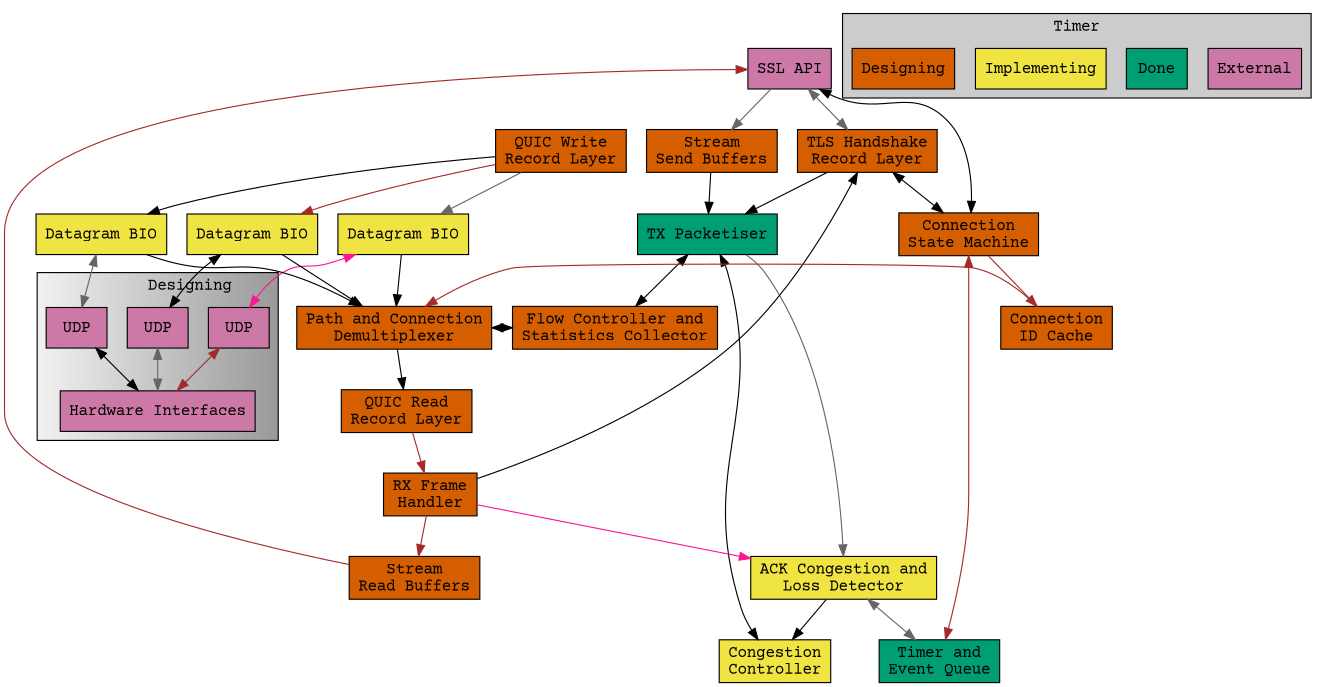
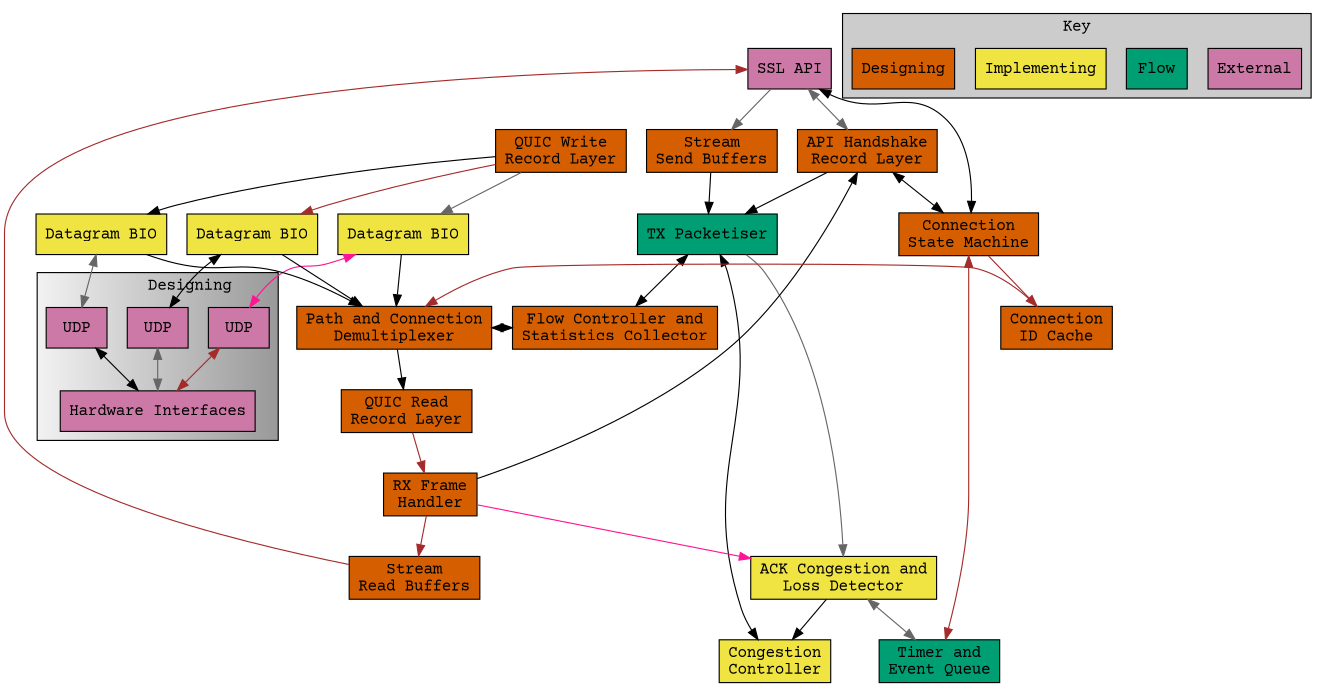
(1077, 26) -> (1077, 26)
(1157, 69) -> (1157, 69)
(867, 151) -> (867, 151)
